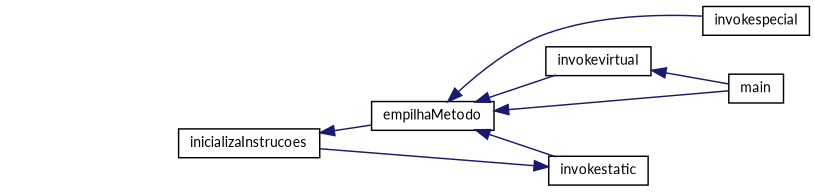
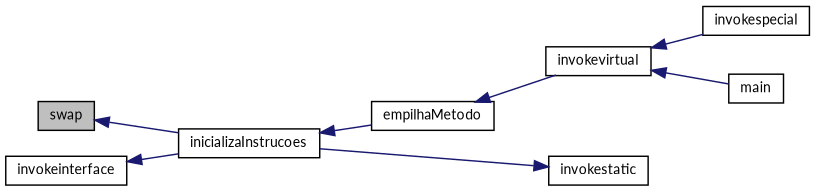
(571, 26) -> (684, 39)
(619, 100) -> none
none -> (66, 116)
(523, 146) -> none
none -> (66, 171)
